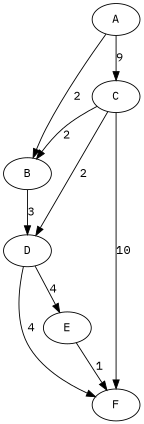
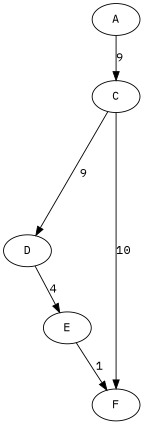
(27, 174) -> none
(84, 174) -> (84, 174)
(28, 344) -> none
